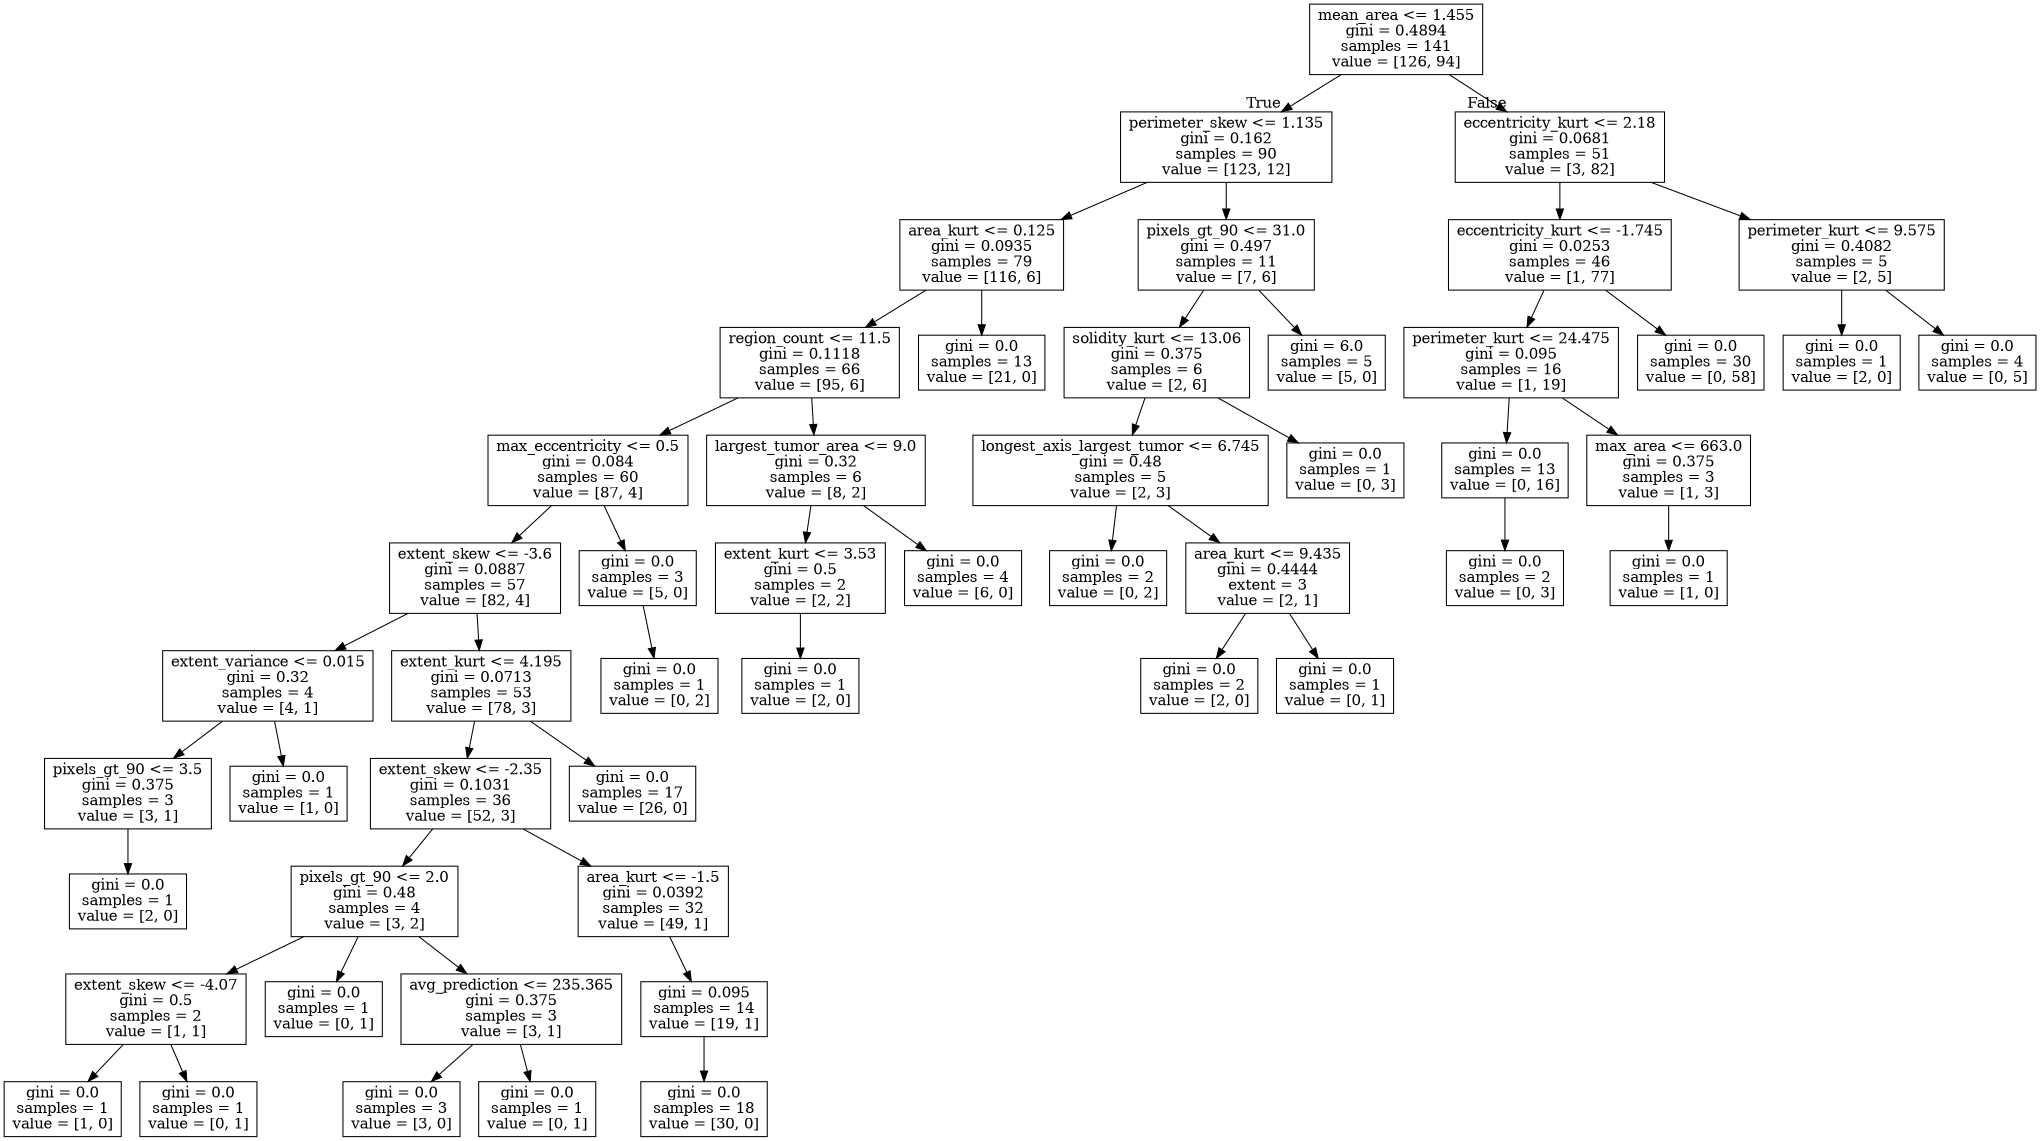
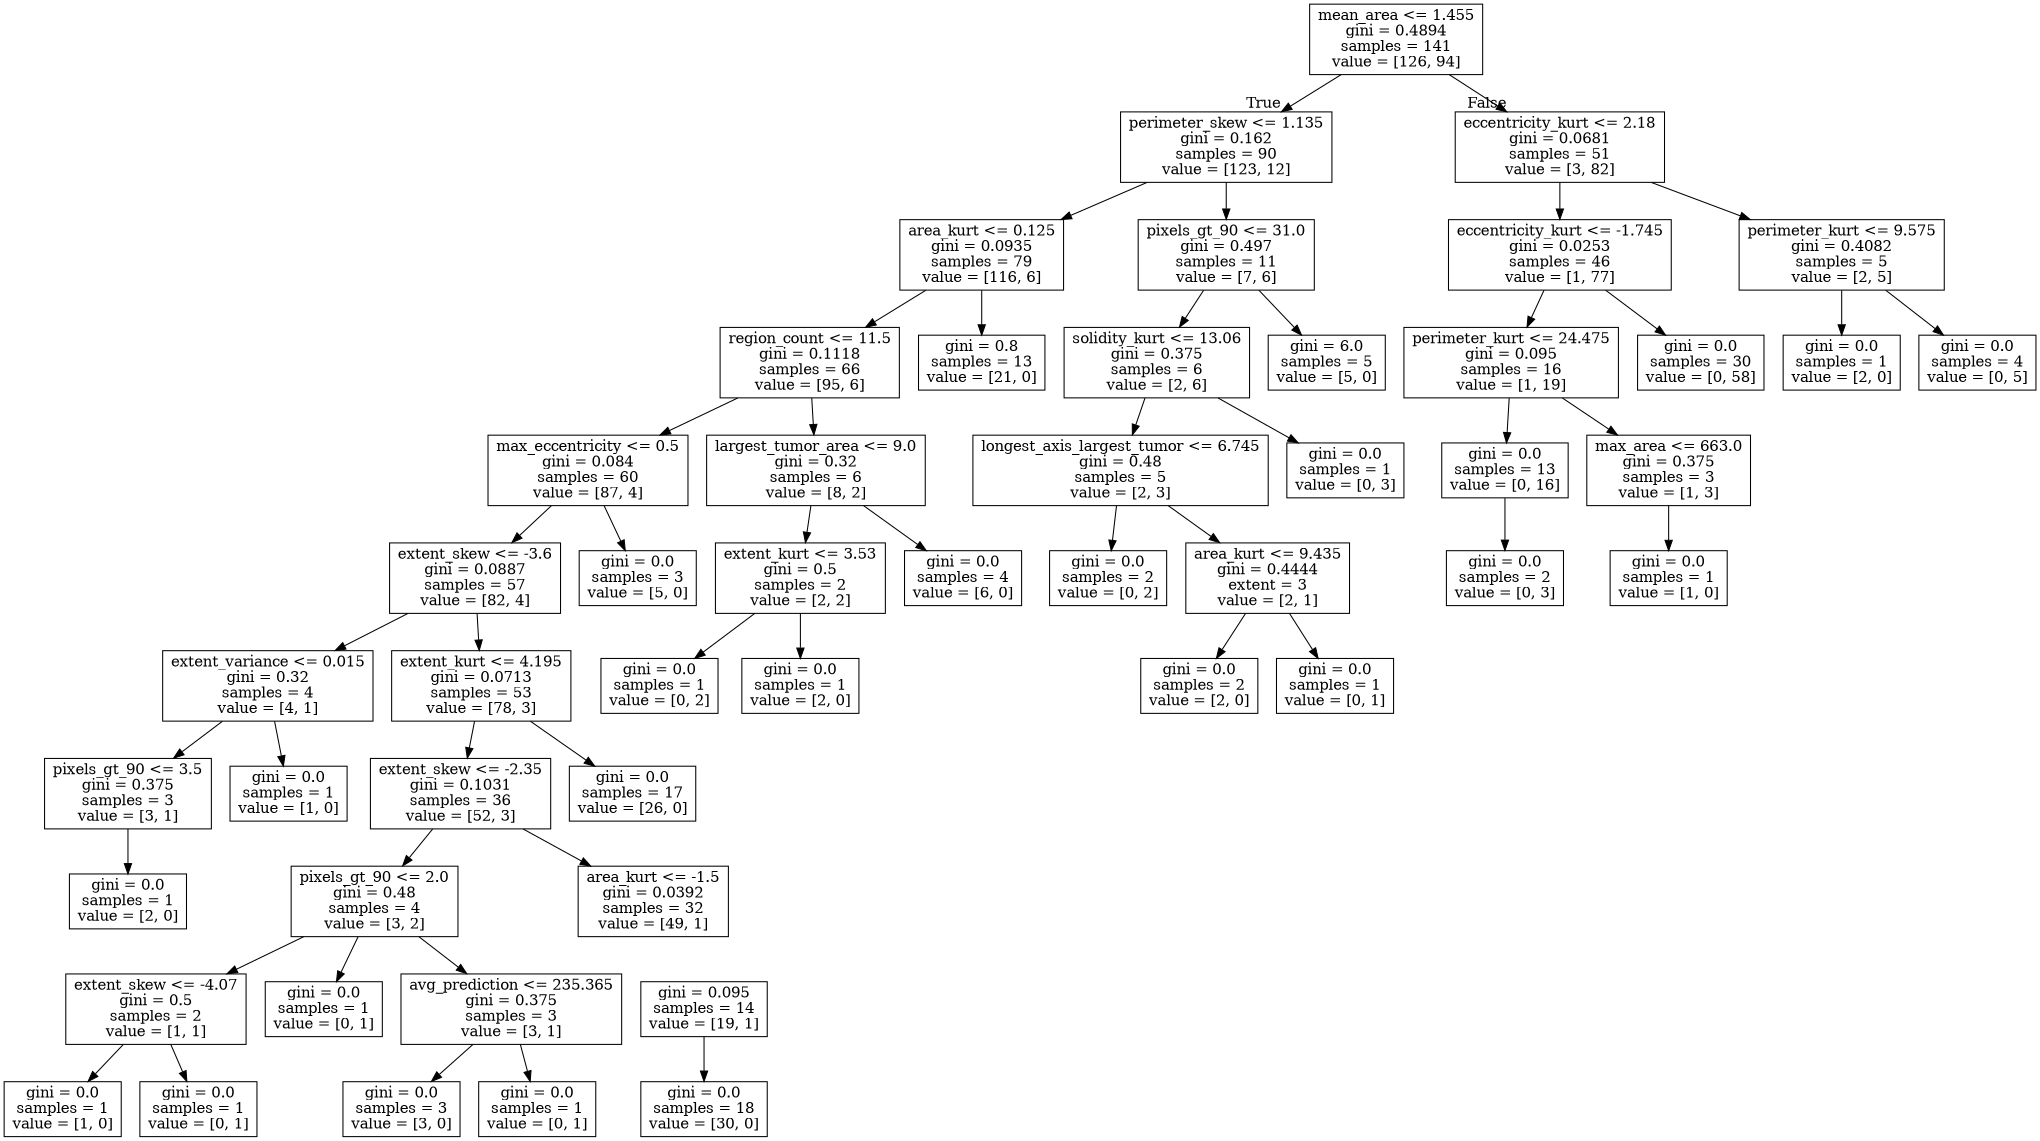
(982, 363) -> (982, 363)
(648, 627) -> (729, 633)
(678, 954) -> none
